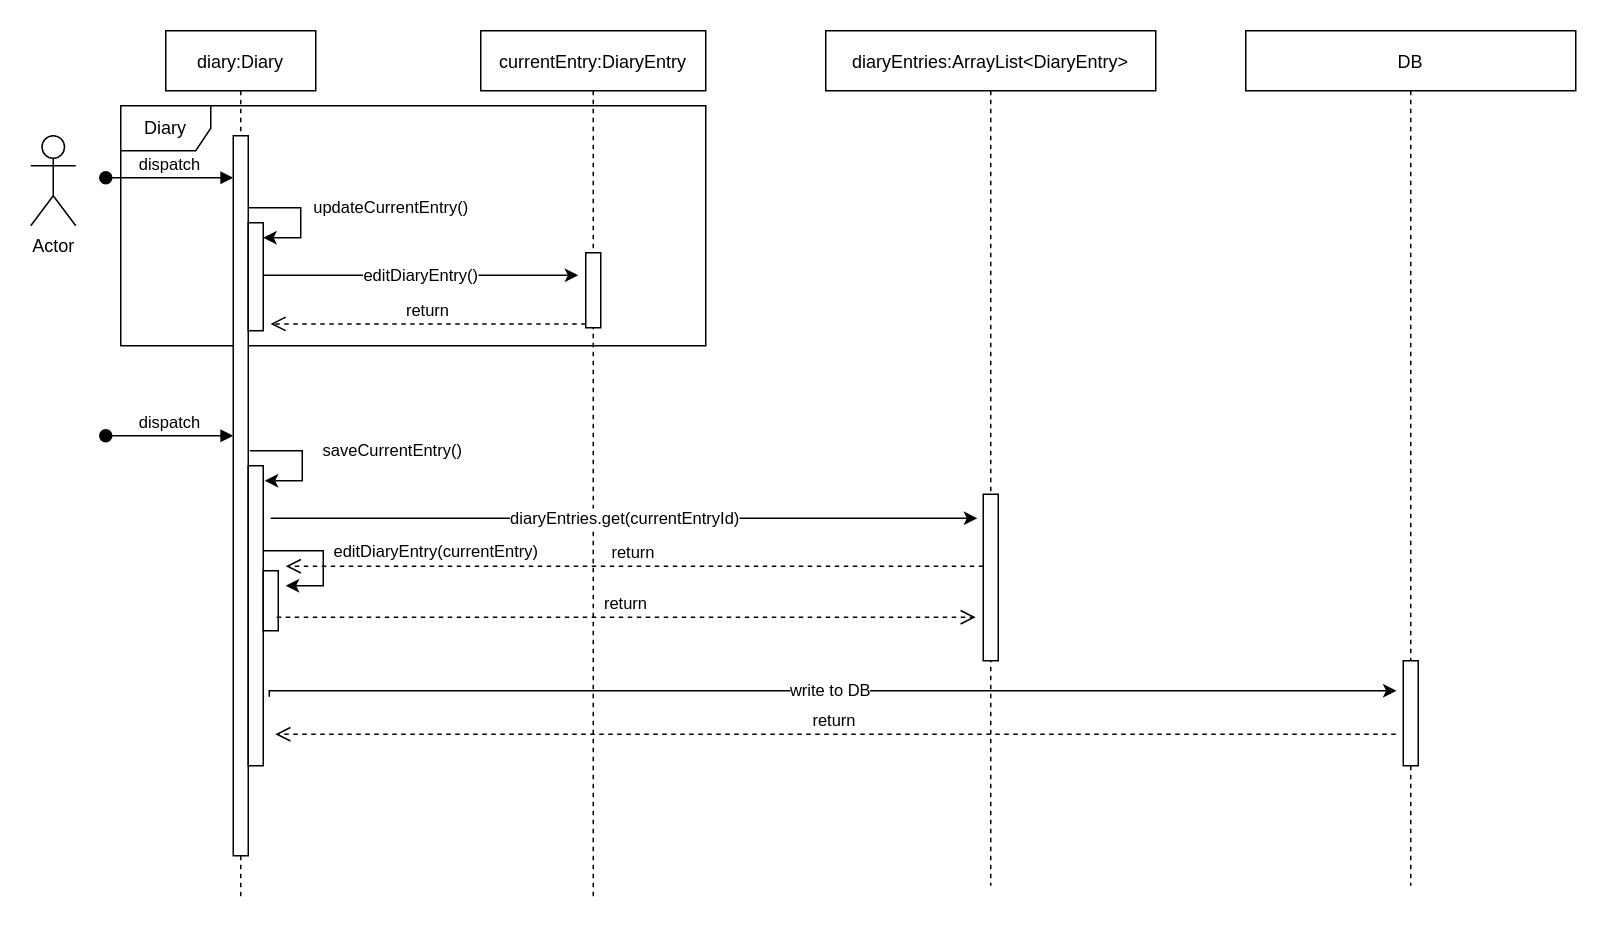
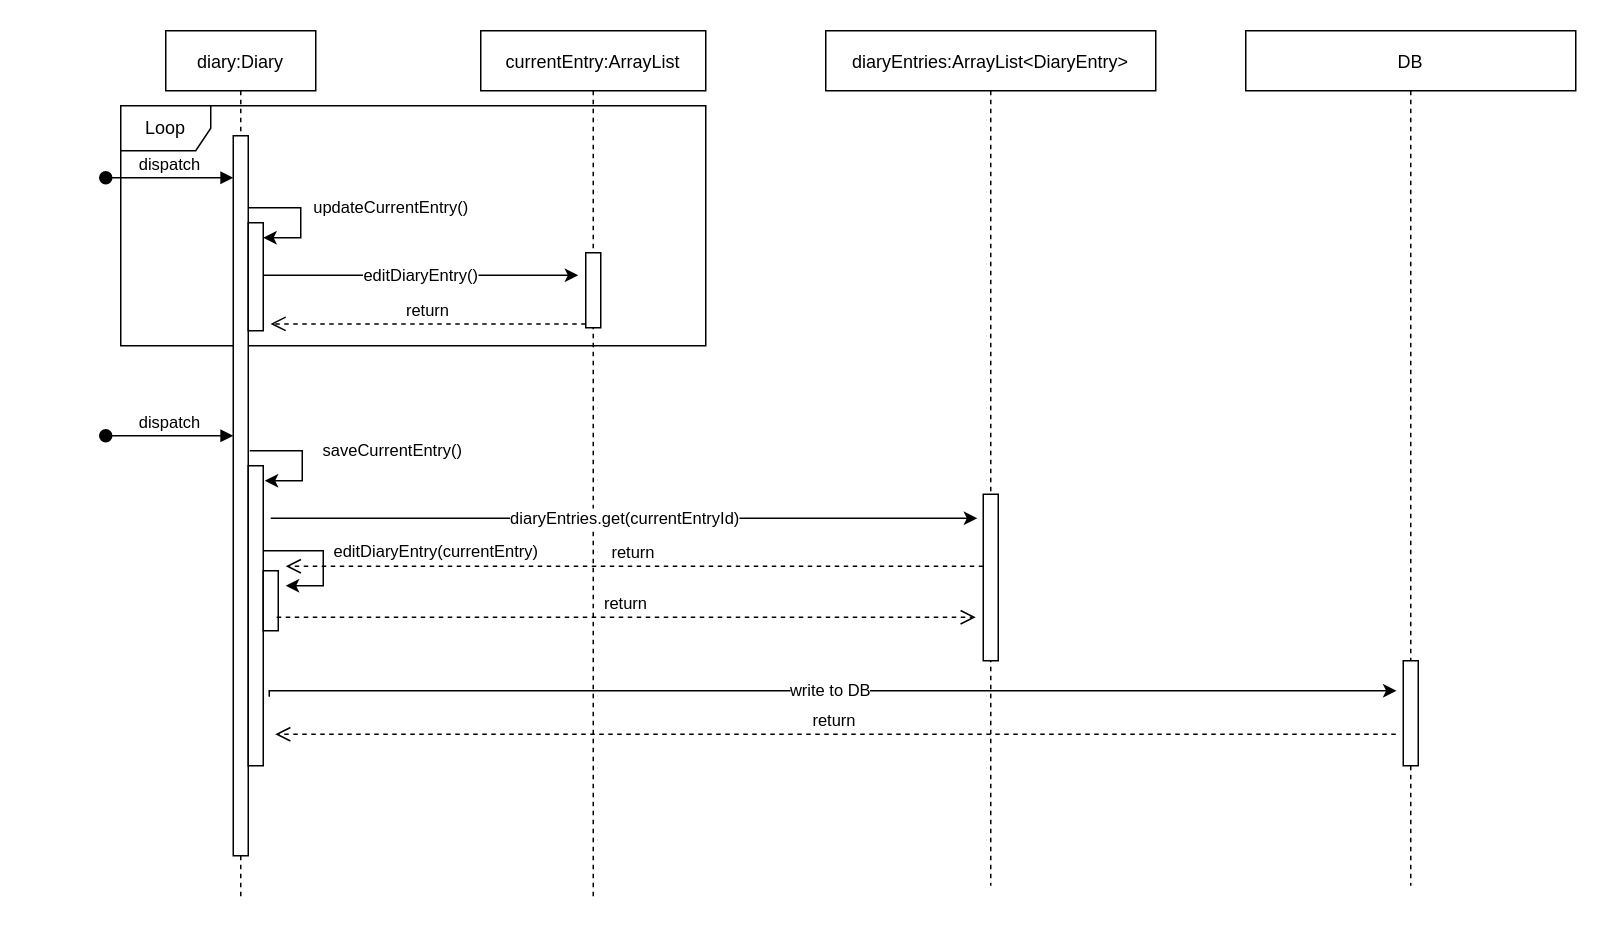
(593, 62) -> (593, 62)
(166, 128) -> (166, 128)
(53, 181) -> none
